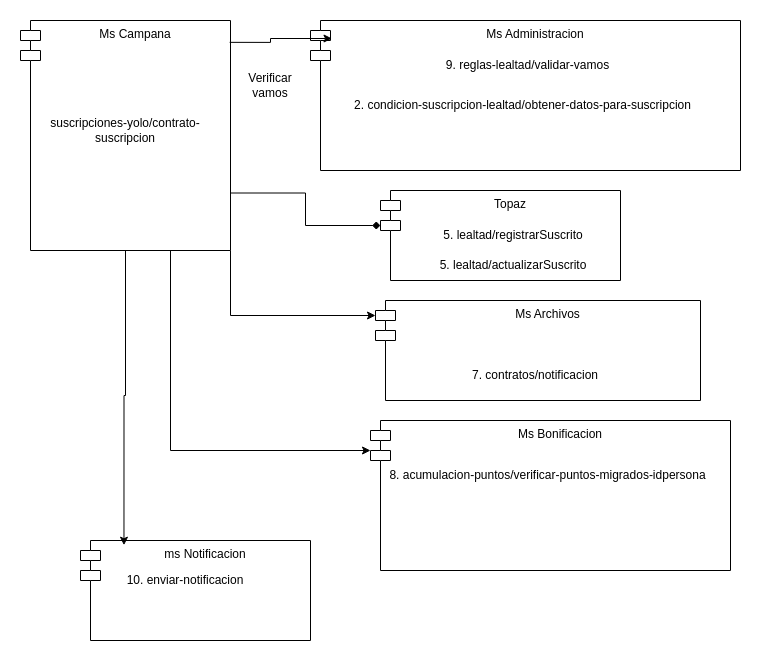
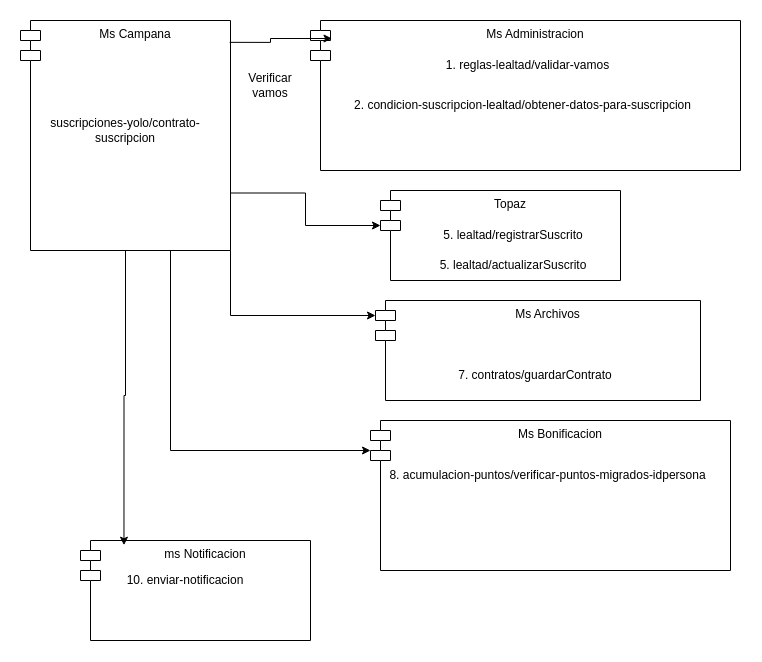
(528, 66) -> (528, 66)
(371, 226) -> (372, 226)
(536, 376) -> (536, 376)
